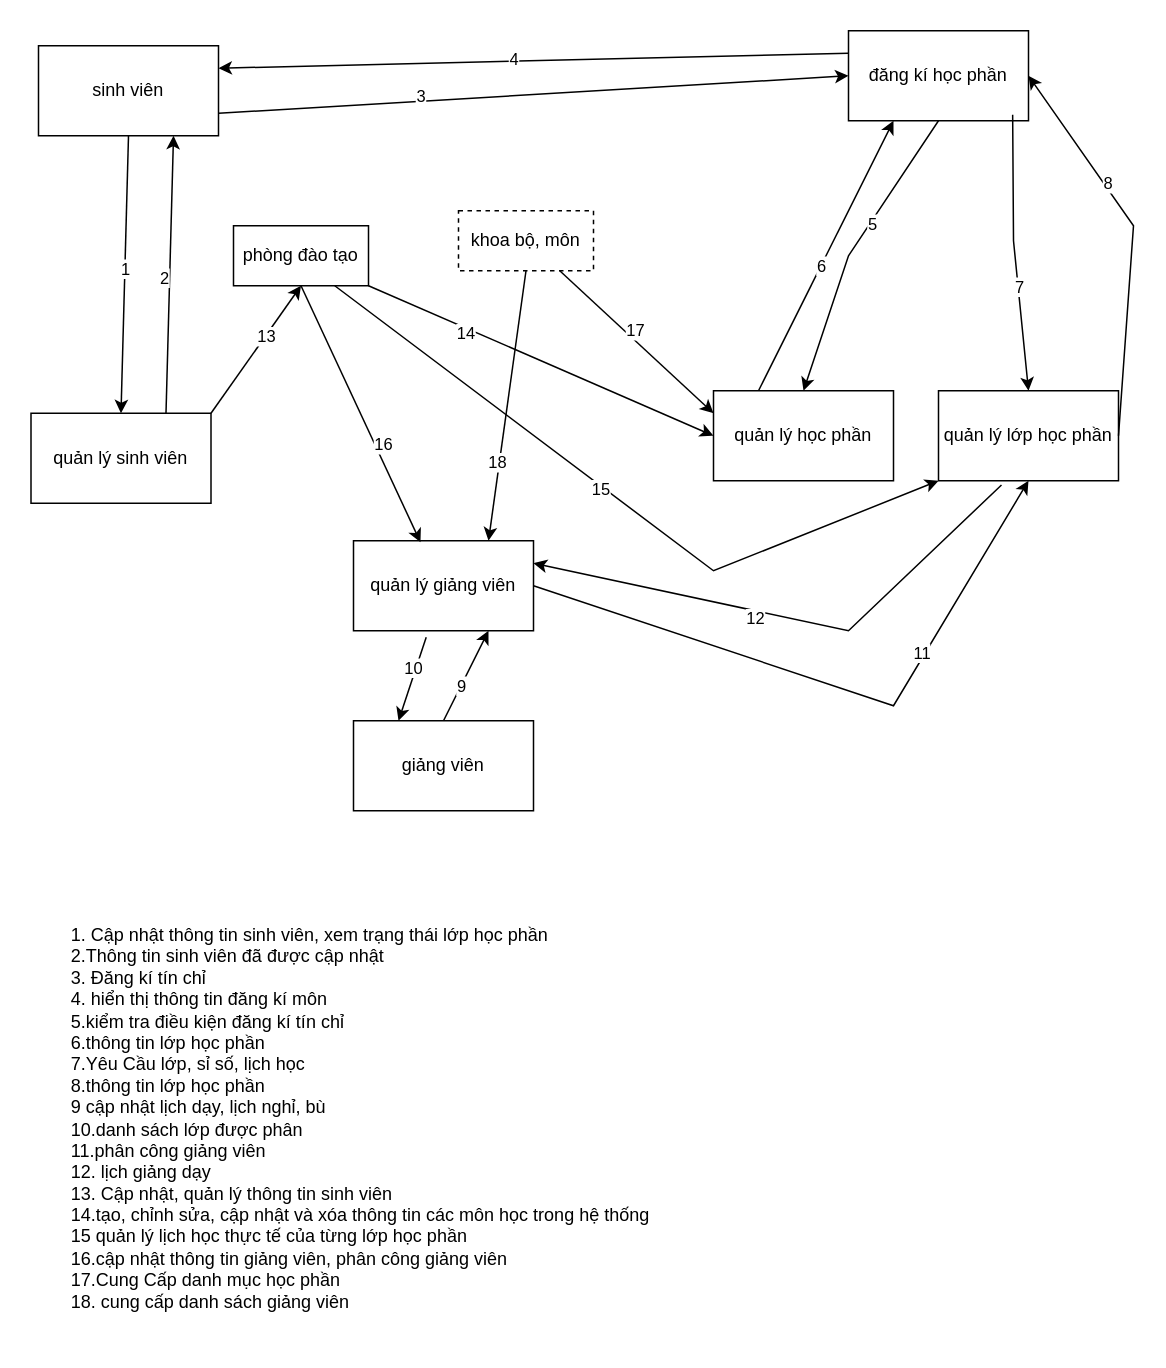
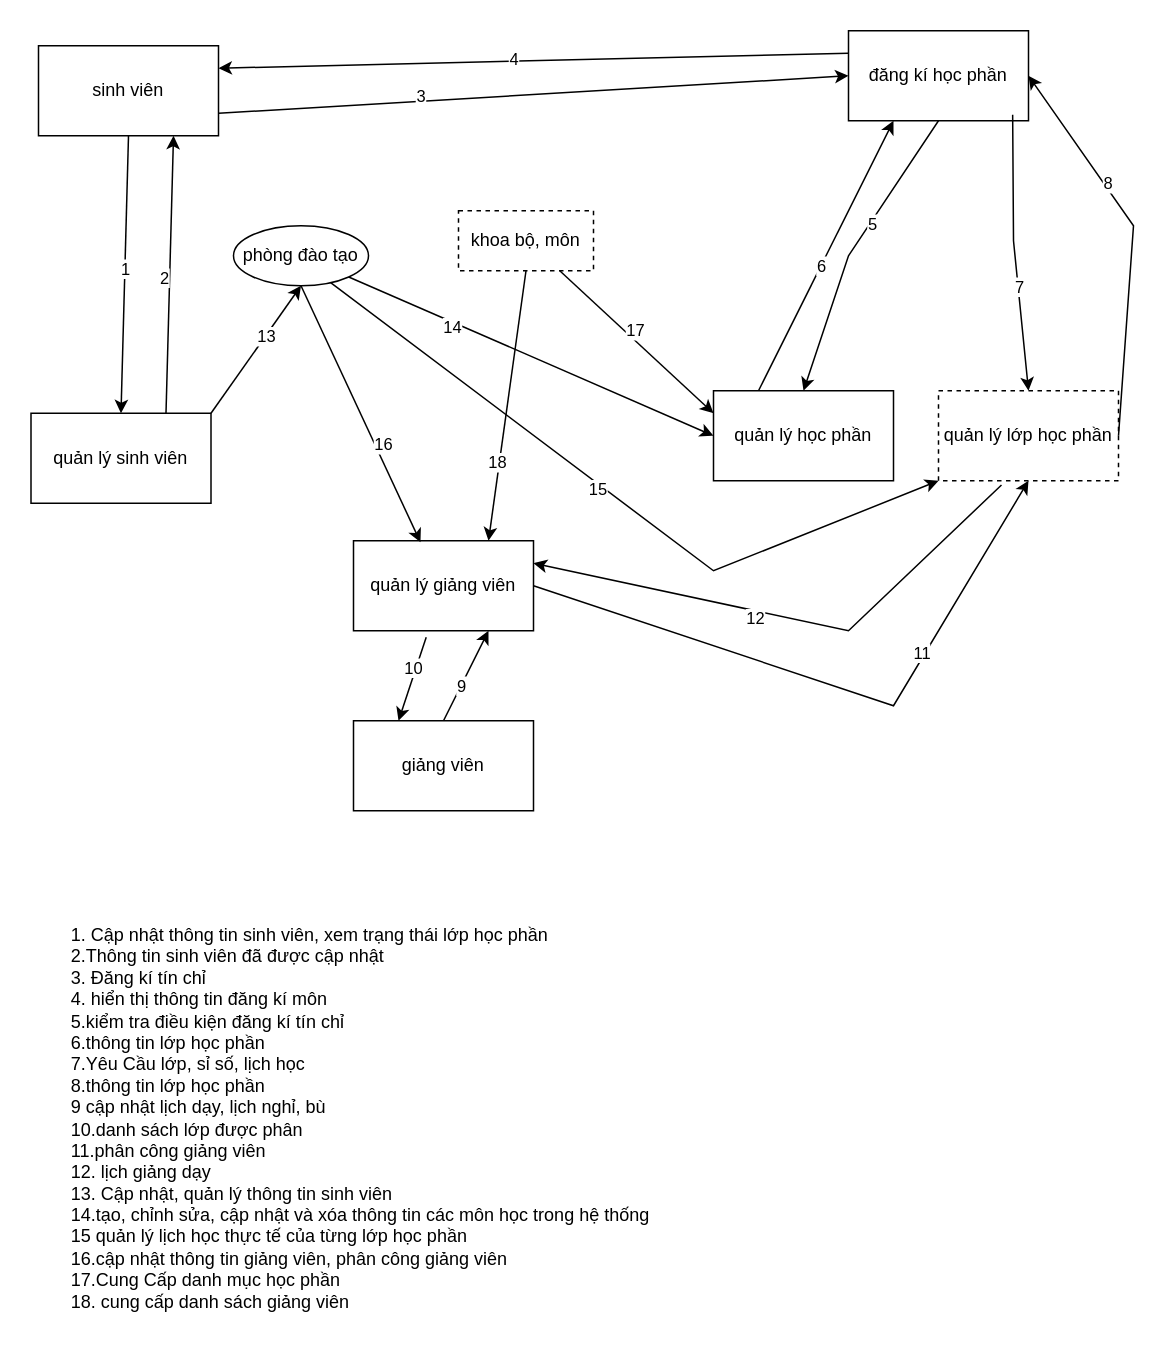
(301, 256) -> (301, 256)
(1028, 436) -> (1028, 436)
